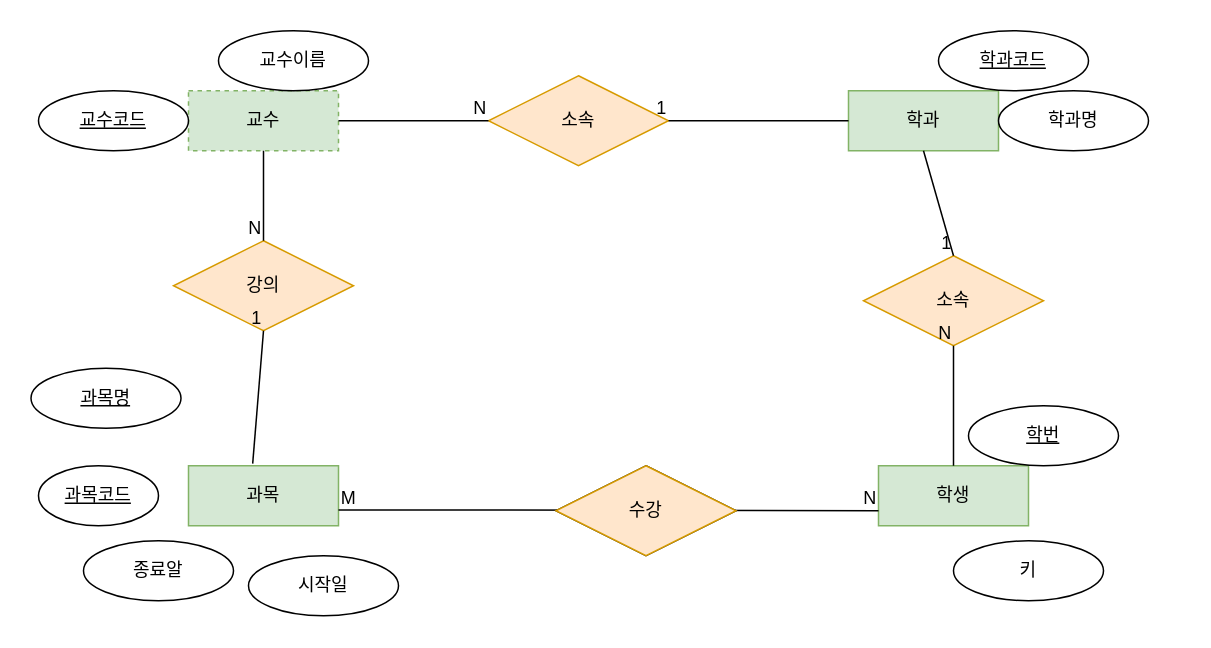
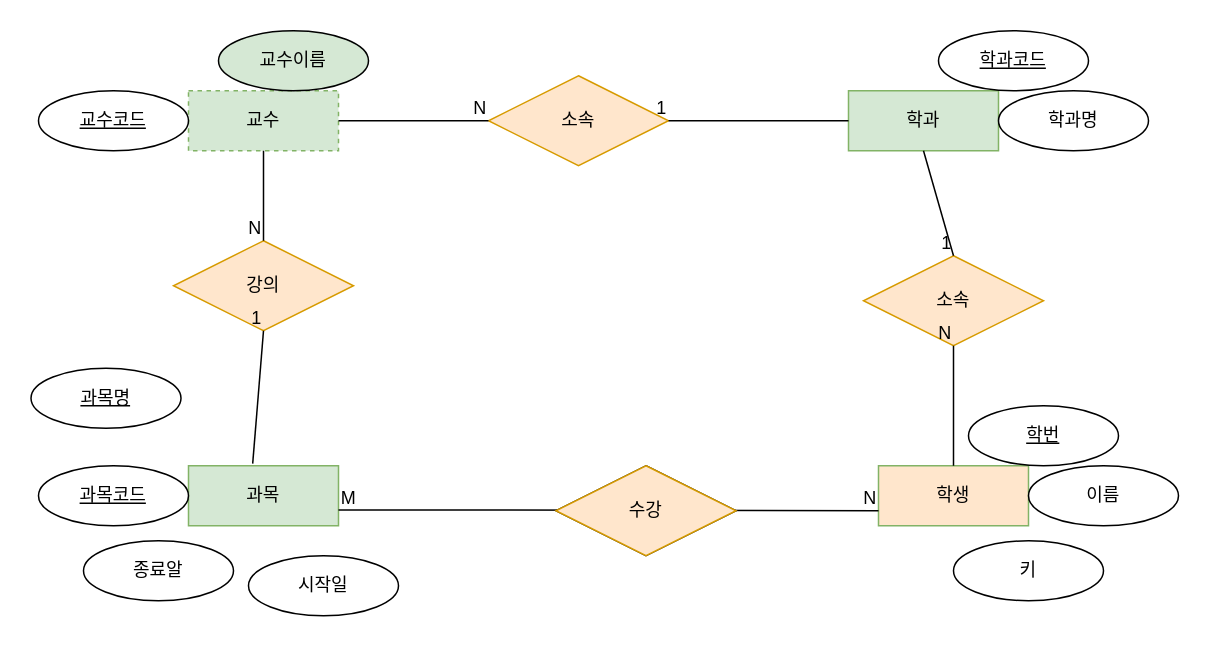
(293, 61) -> (293, 61)
(98, 496) -> (113, 496)
(953, 496) -> (953, 496)
none -> (1103, 496)
